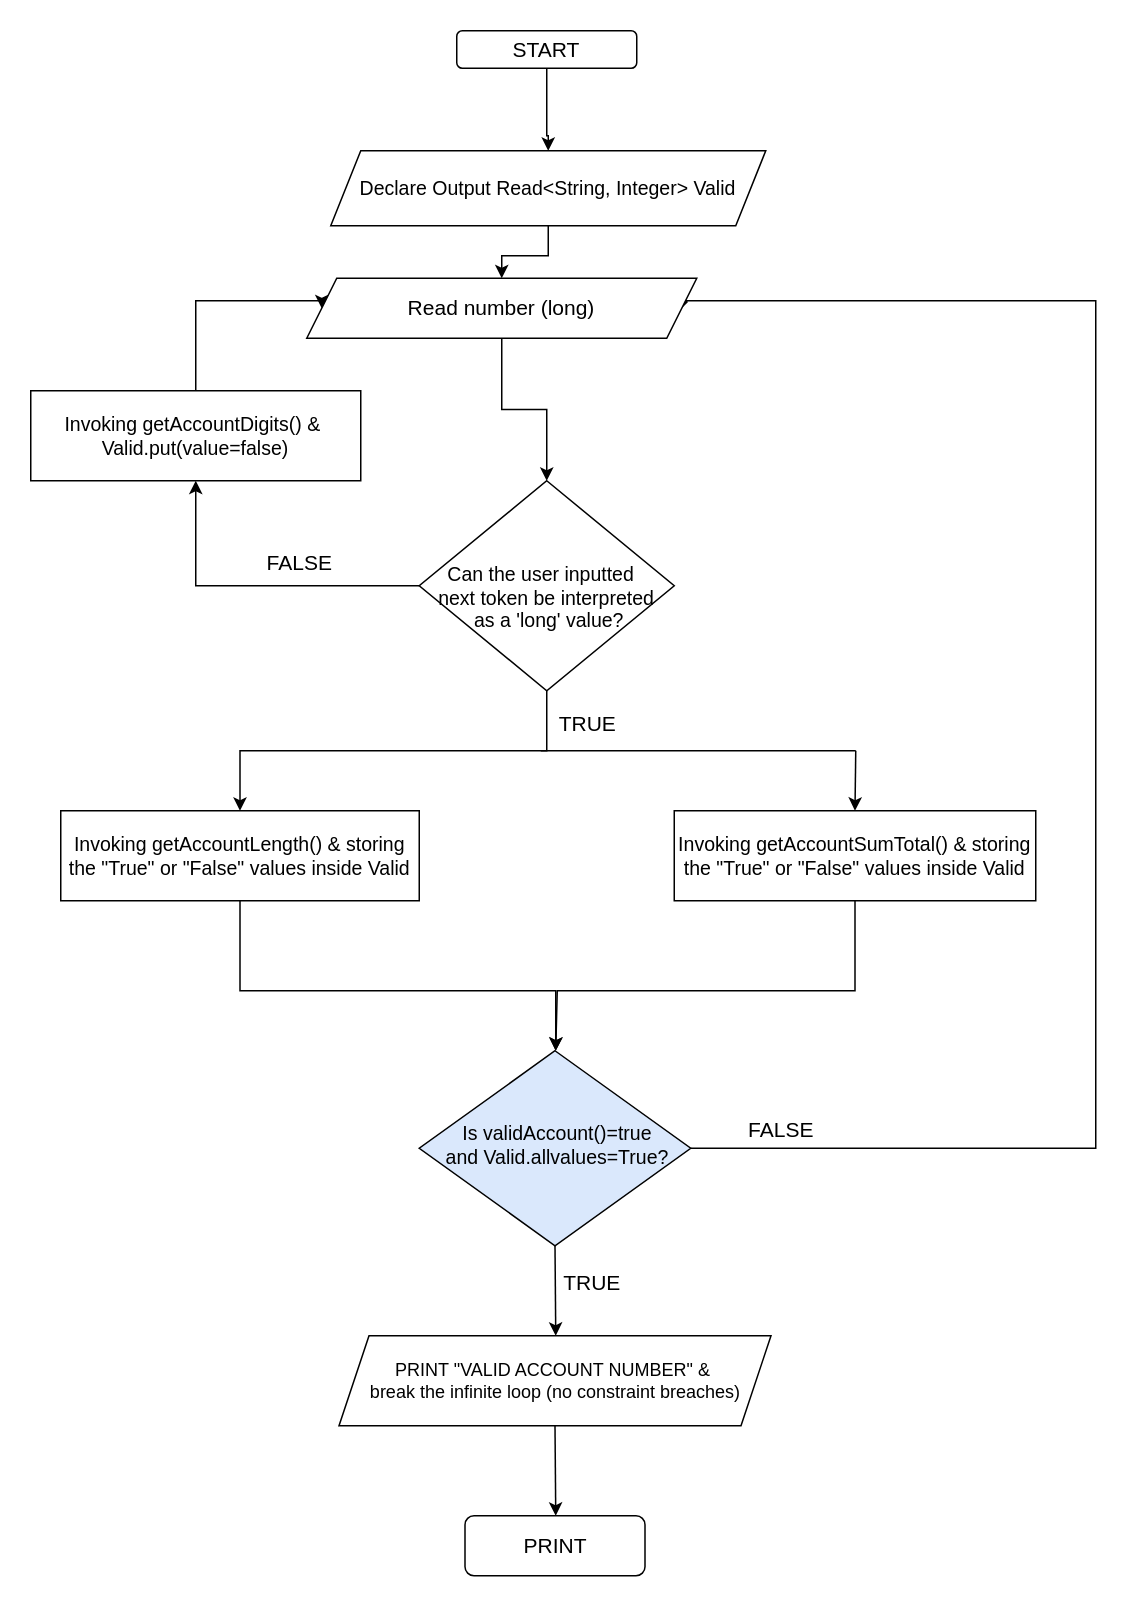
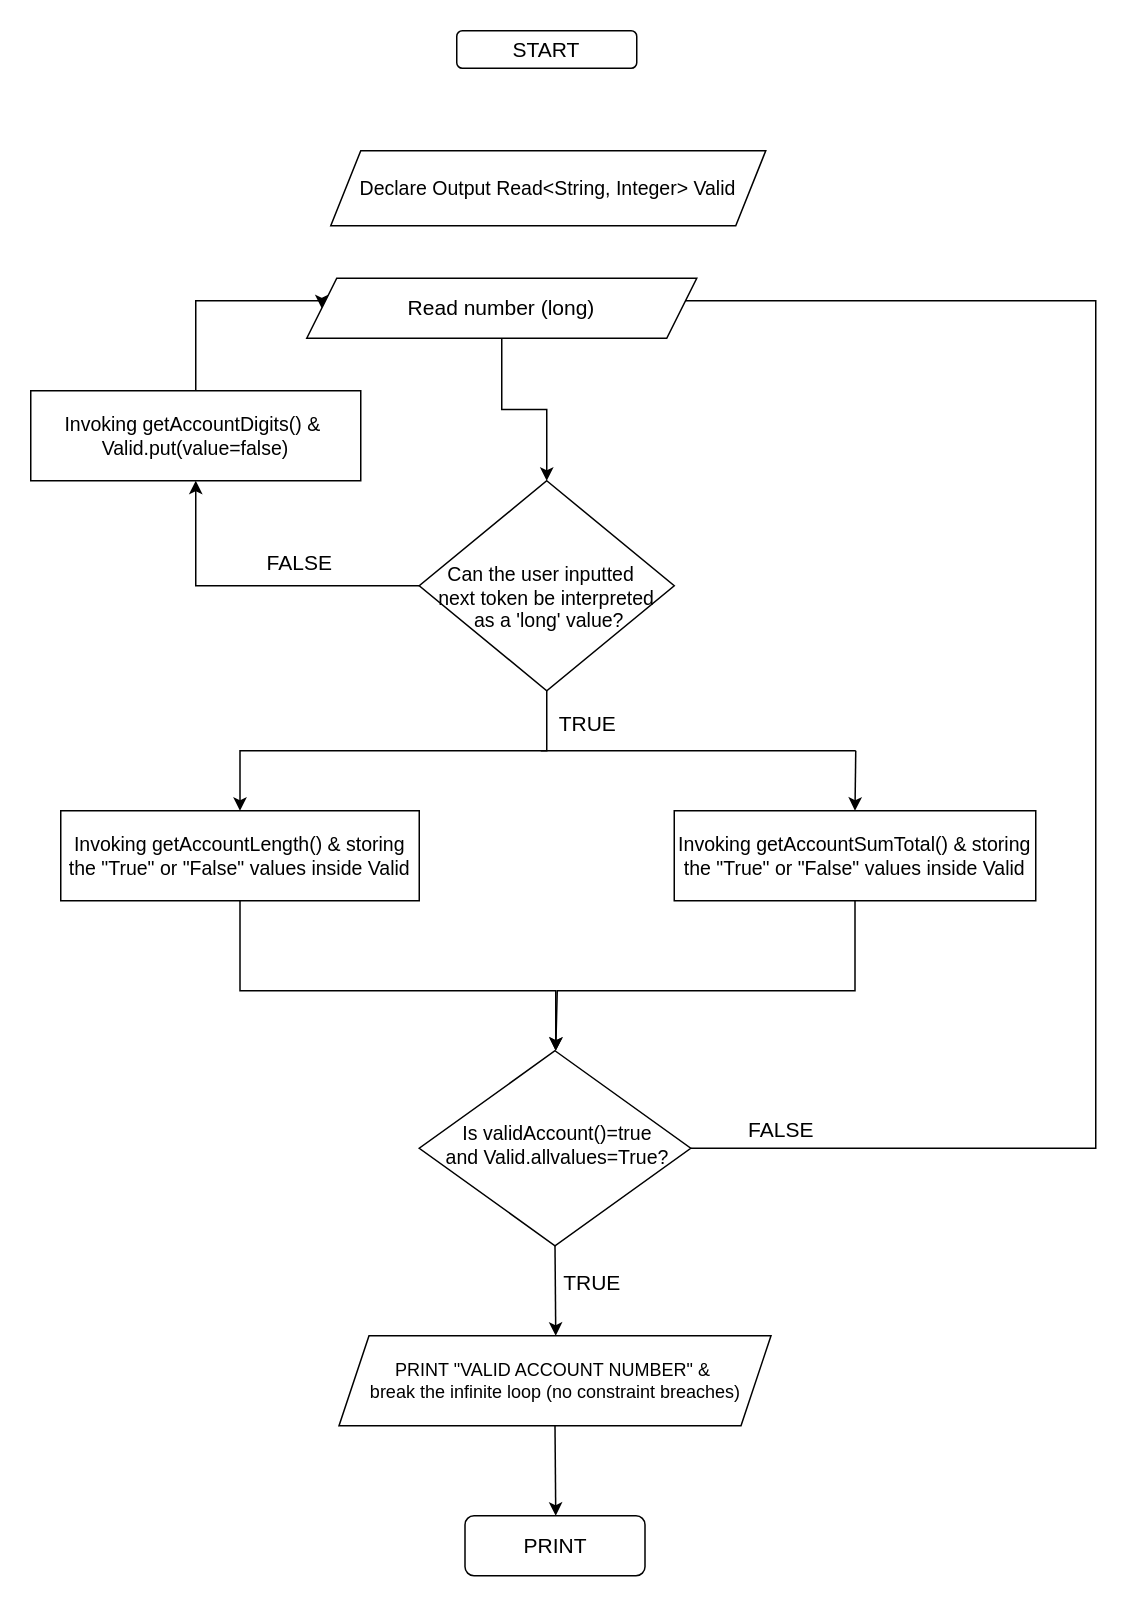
(547, 105) -> none
(534, 256) -> none
(686, 301) -> (686, 301)
(555, 1148) -> (555, 1148)
